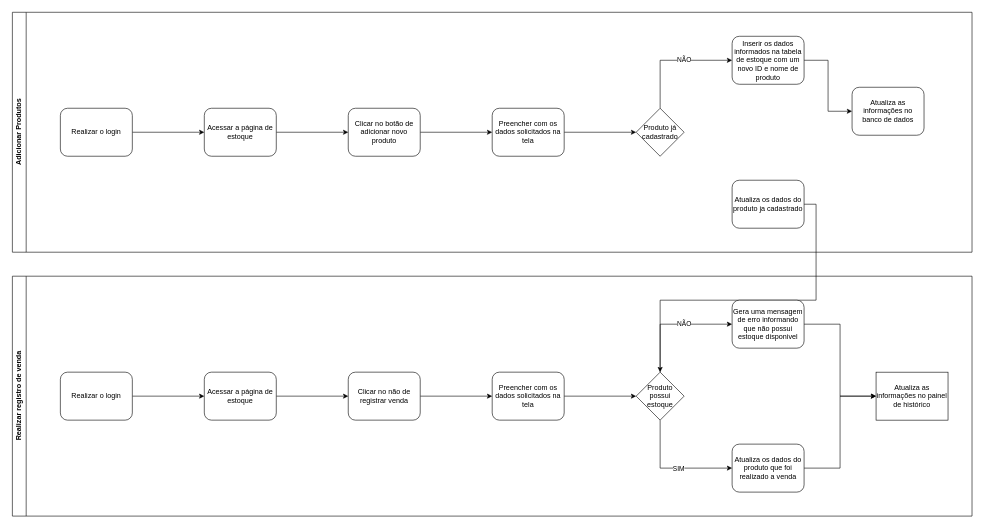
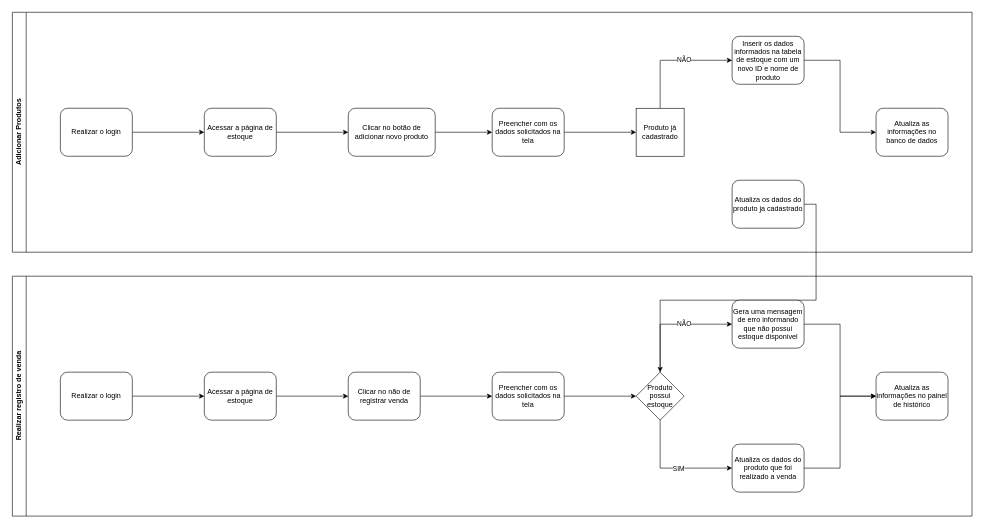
(888, 111) -> (912, 132)
(384, 132) -> (392, 132)
(660, 132) -> (660, 132)
(912, 396) -> (912, 396)
